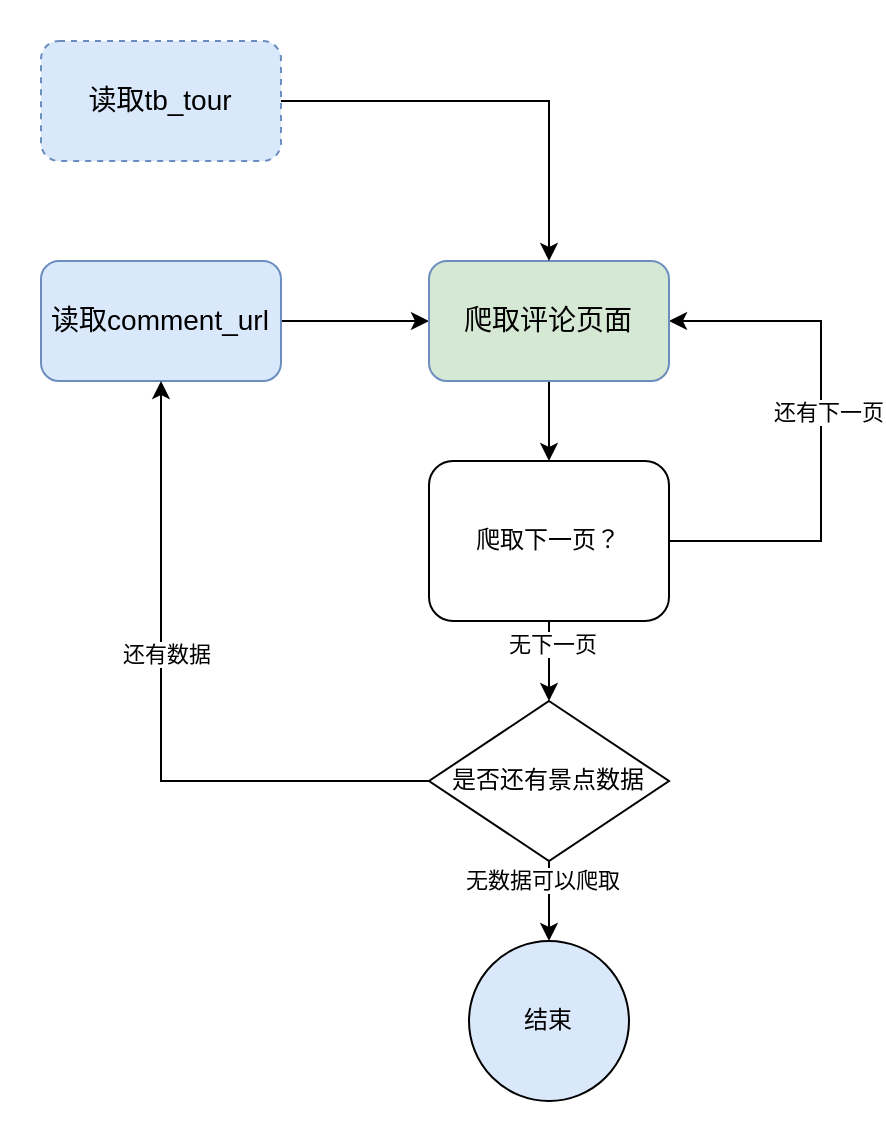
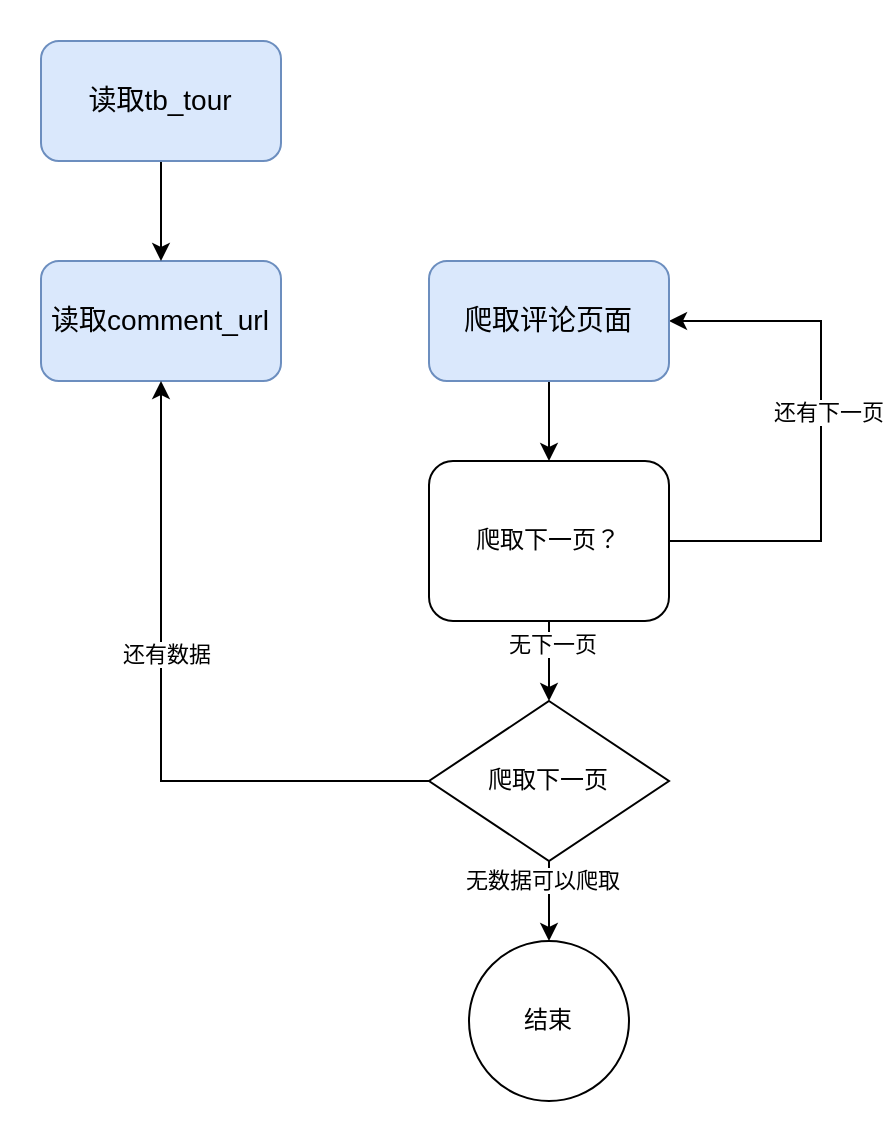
(161, 101) -> (161, 101)
(488, 101) -> (161, 204)
(348, 321) -> none
(549, 321) -> (549, 321)
(549, 781) -> (549, 781)
(549, 1021) -> (549, 1021)
